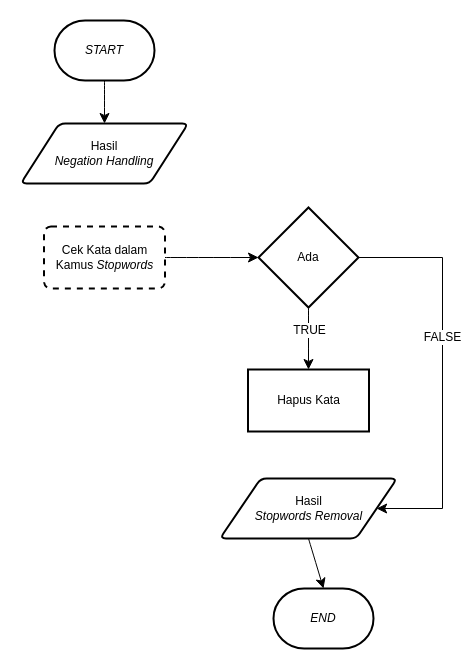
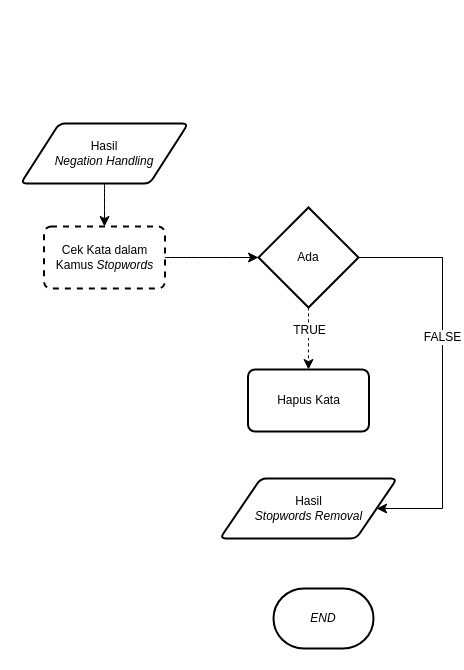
(105, 51) -> none
(105, 98) -> none
none -> (105, 201)
(309, 349) -> (309, 349)
(309, 401) -> (309, 401)
(315, 560) -> none
